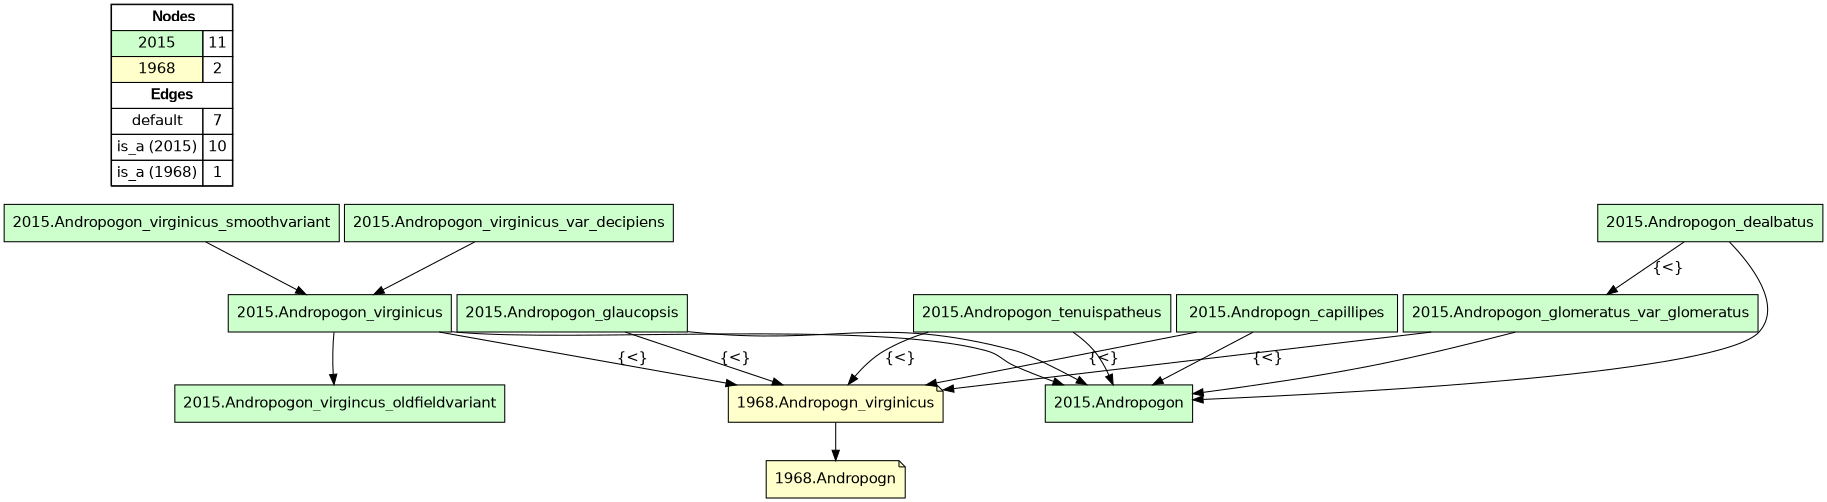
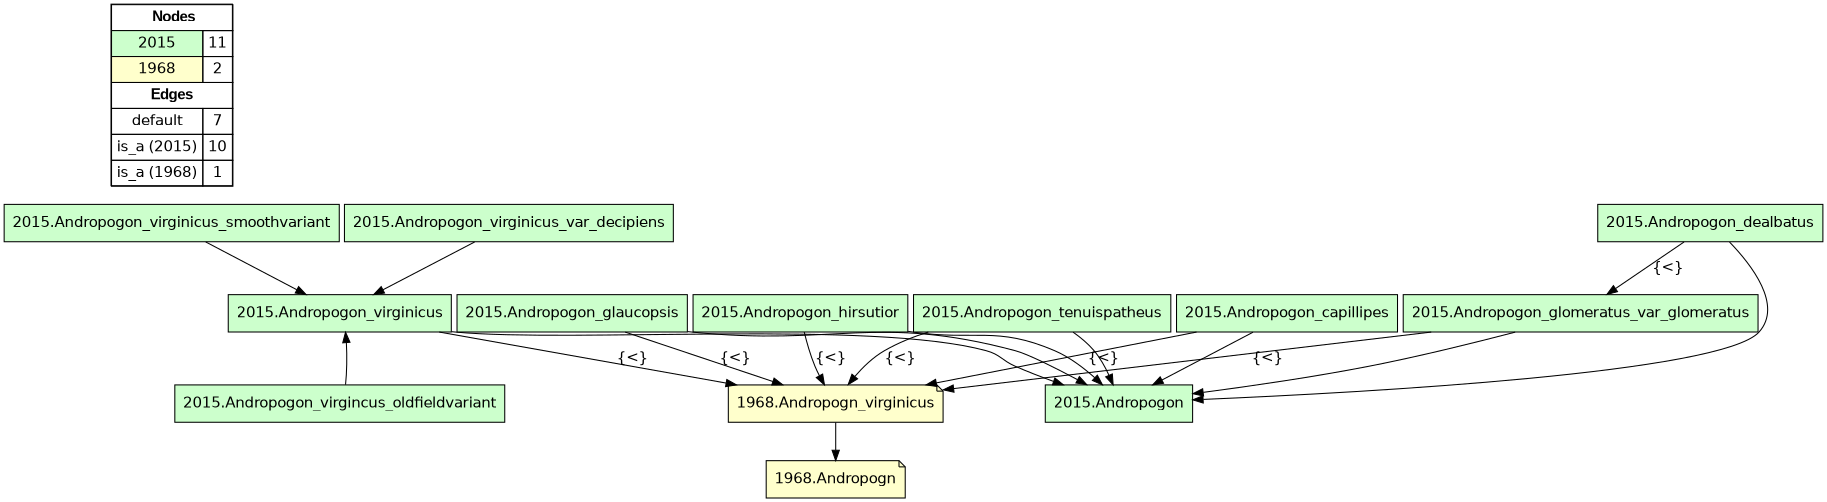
none -> (800, 313)
(1287, 313) -> (1287, 313)
(333, 353) -> (347, 364)
